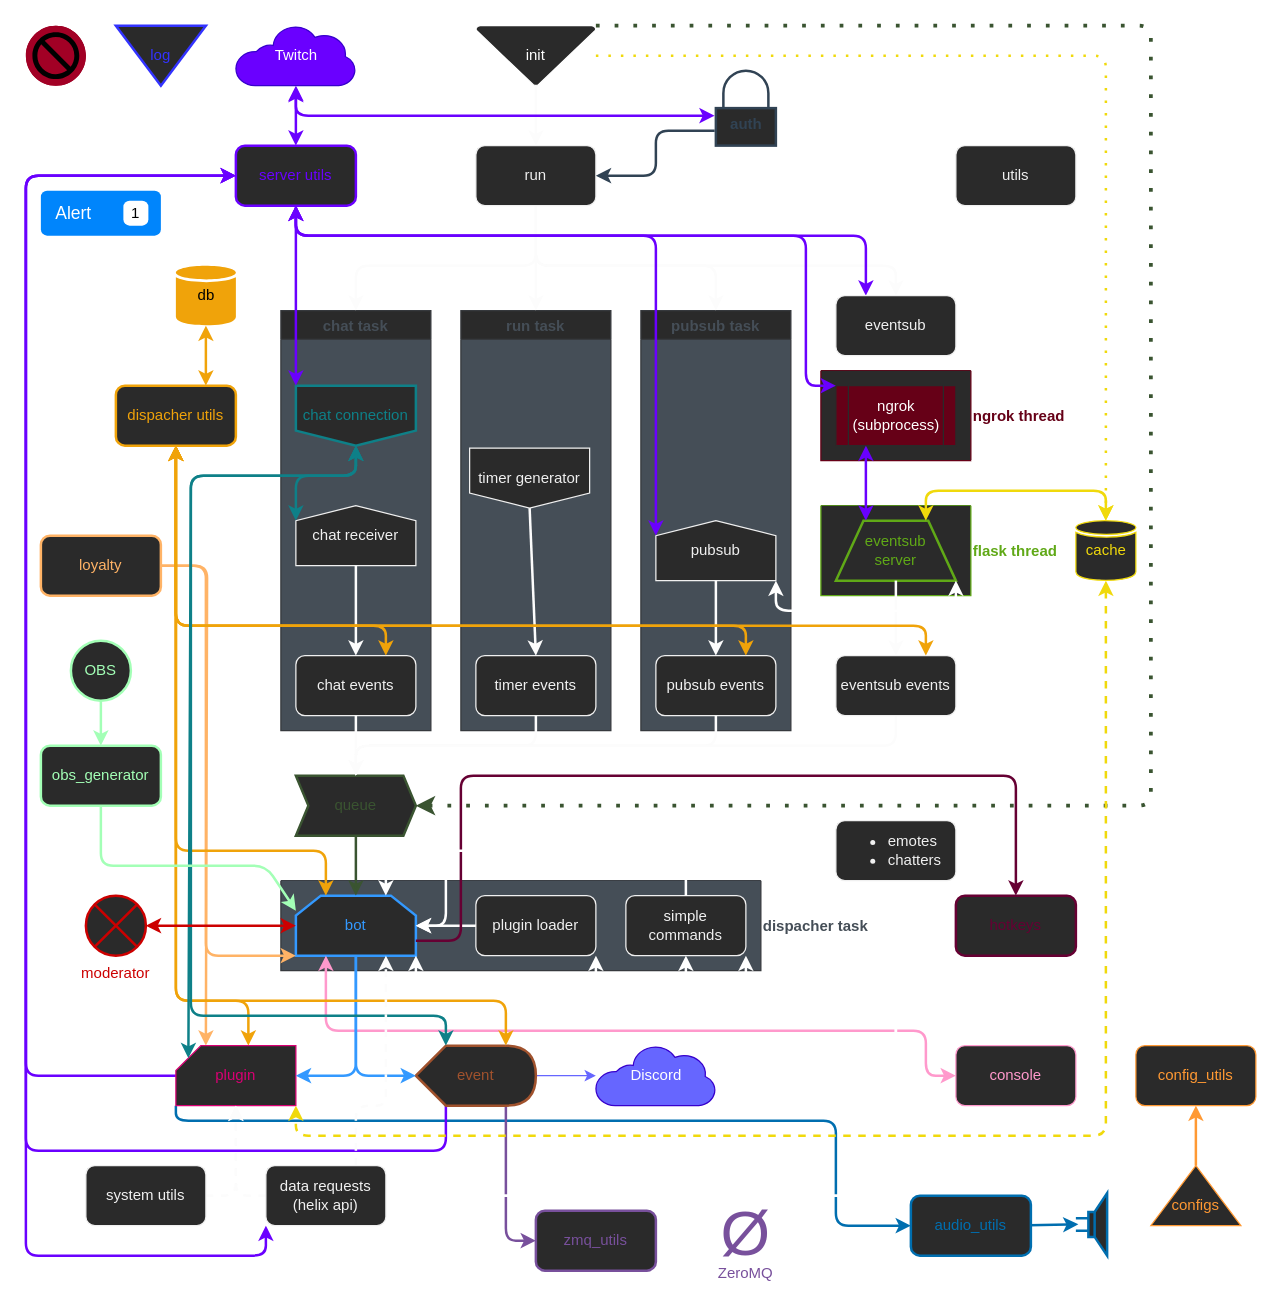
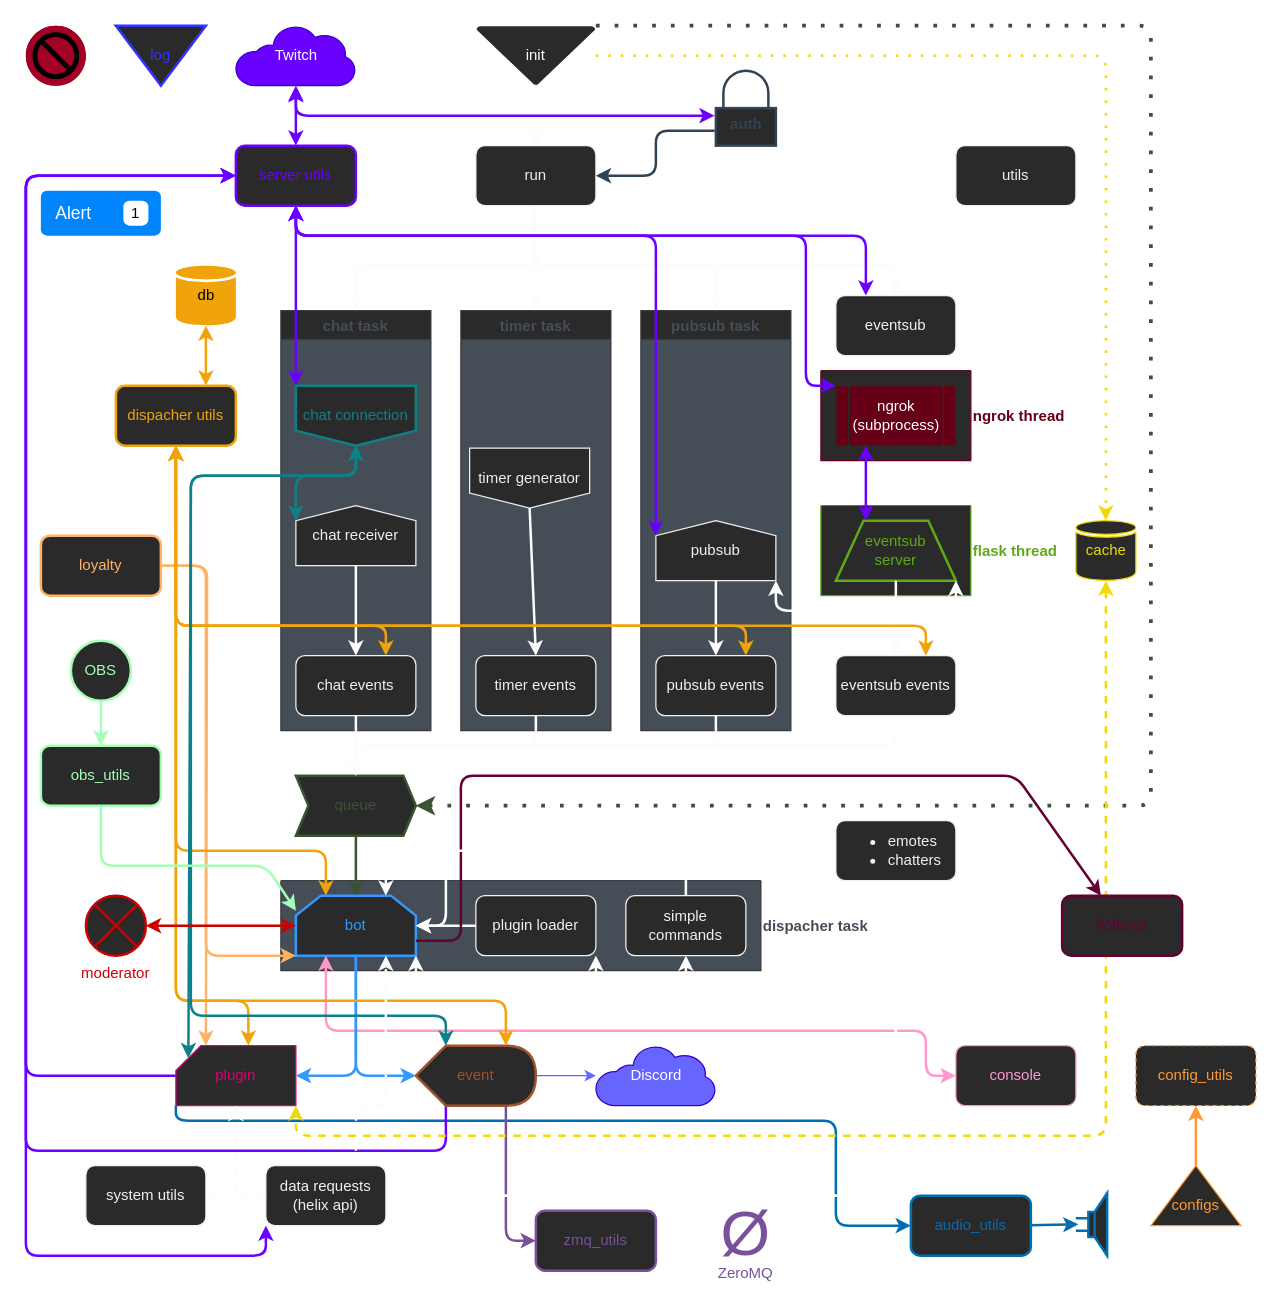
(535, 326) -> (535, 326)
(1008, 491) -> none
(101, 776) -> (101, 776)
(1016, 926) -> (1122, 926)
(746, 969) -> none
(1196, 1076) -> (1196, 1076)
